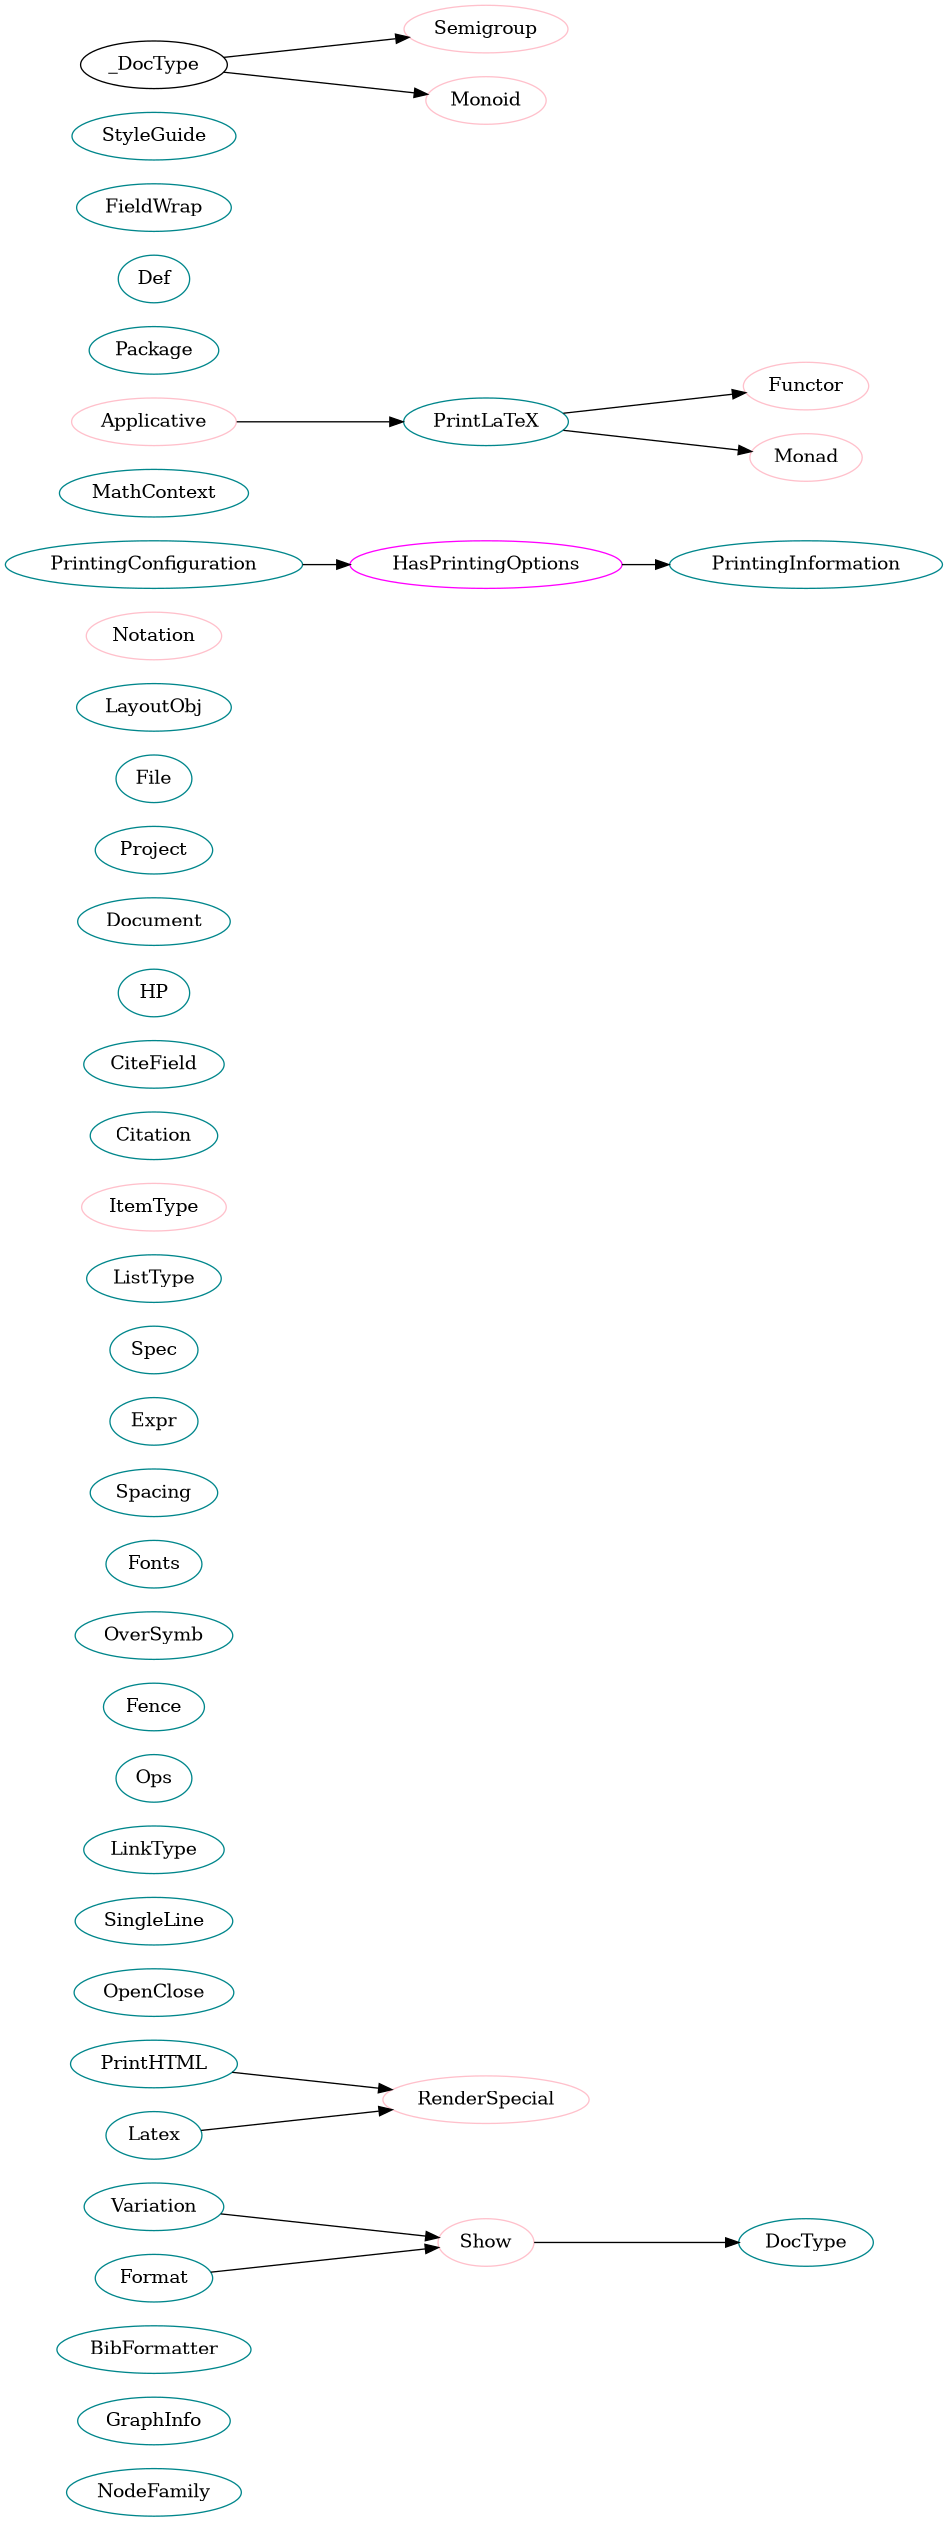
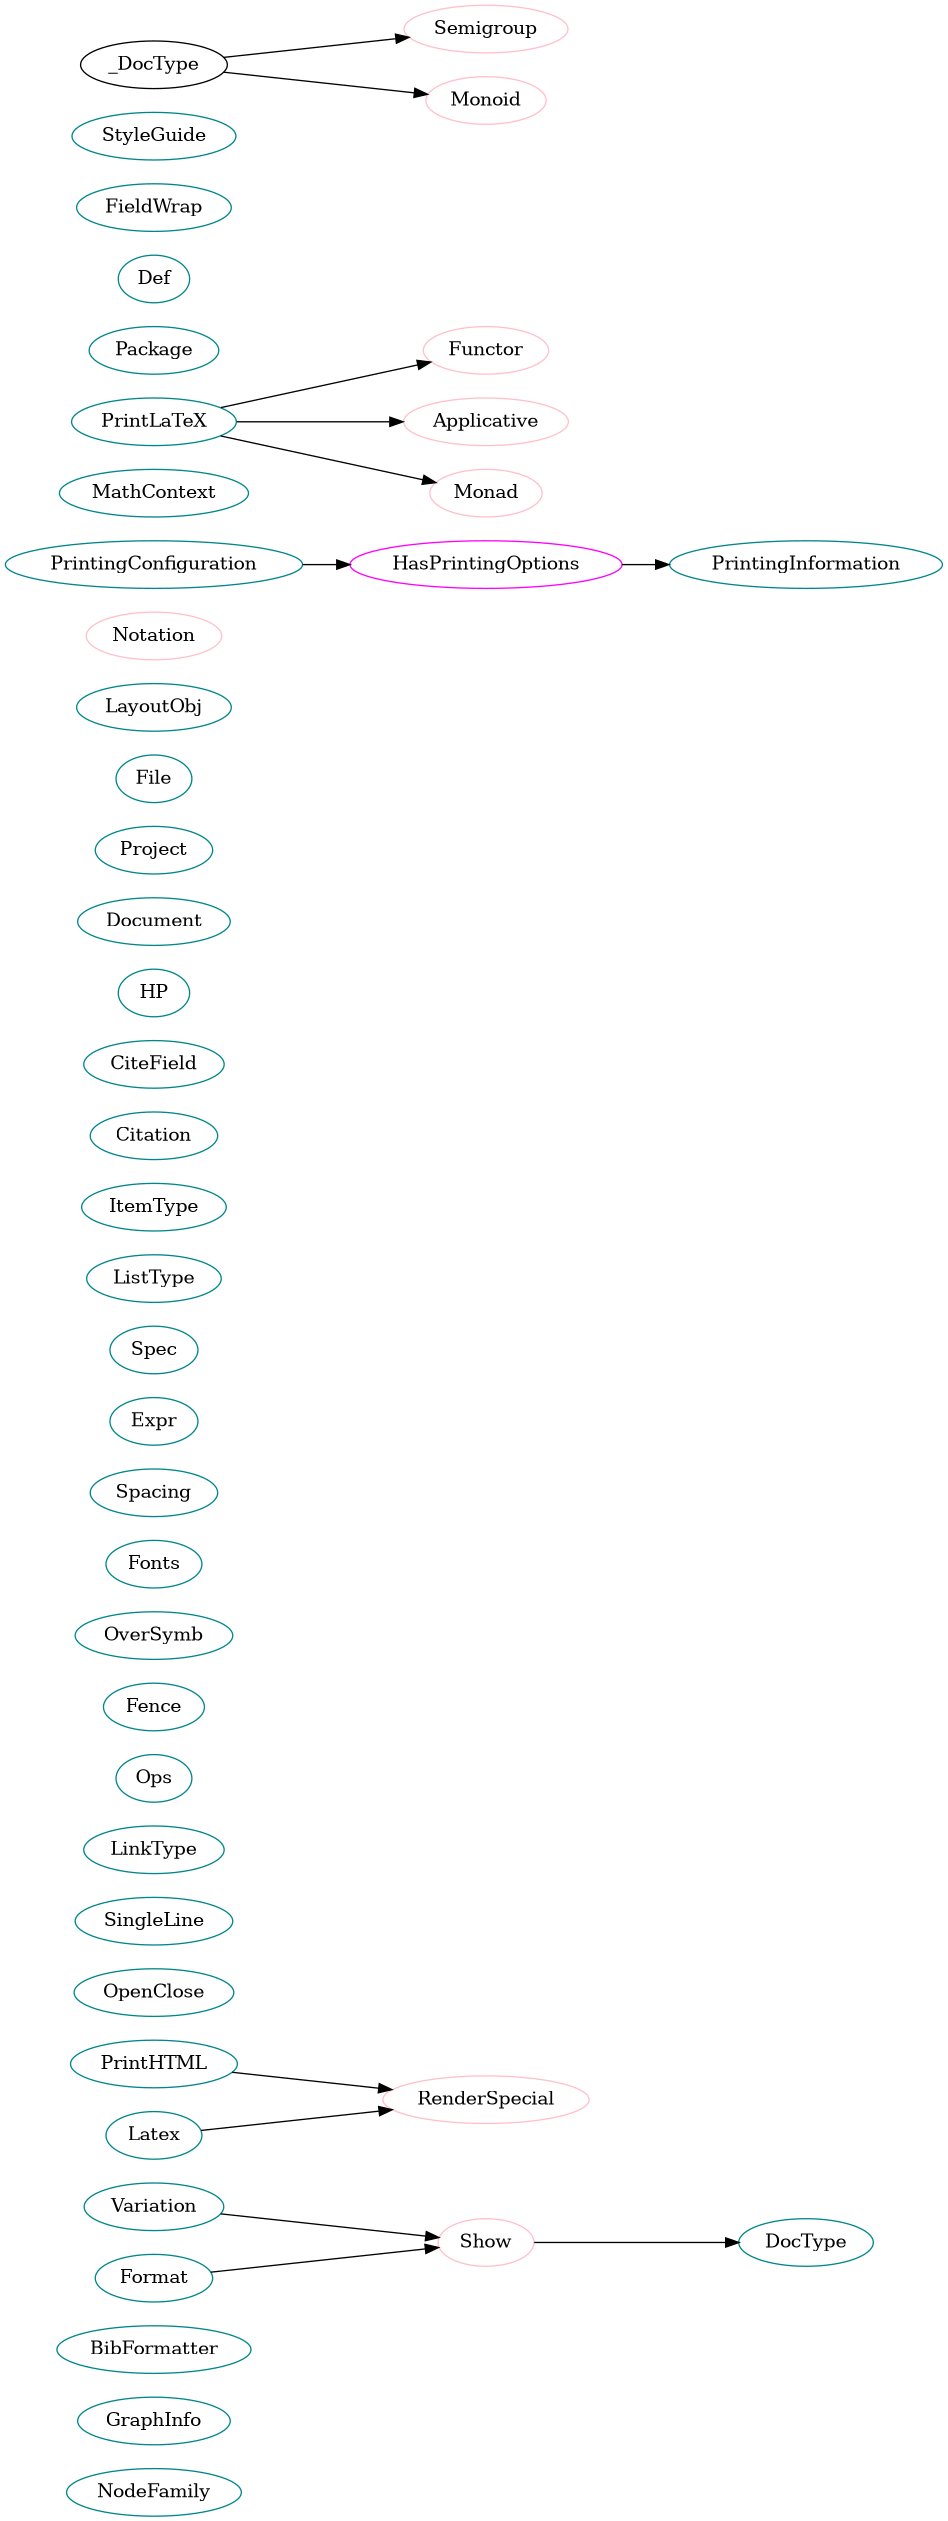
(313, 422) -> (313, 422)
(154, 1207) -> (154, 1207)
